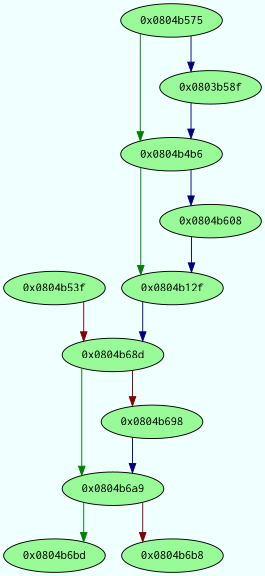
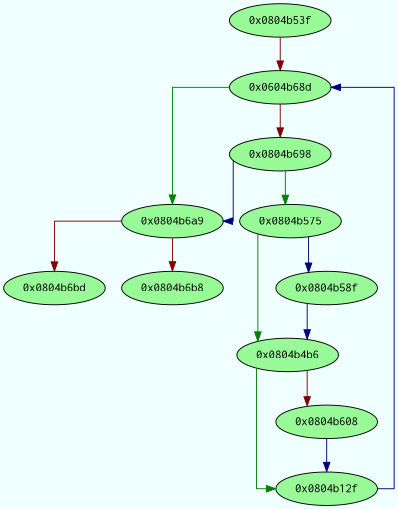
(211, 87) -> (327, 288)
(191, 183) -> (307, 384)
none -> (285, 183)
(113, 355) -> (280, 87)
(84, 518) -> (68, 221)
